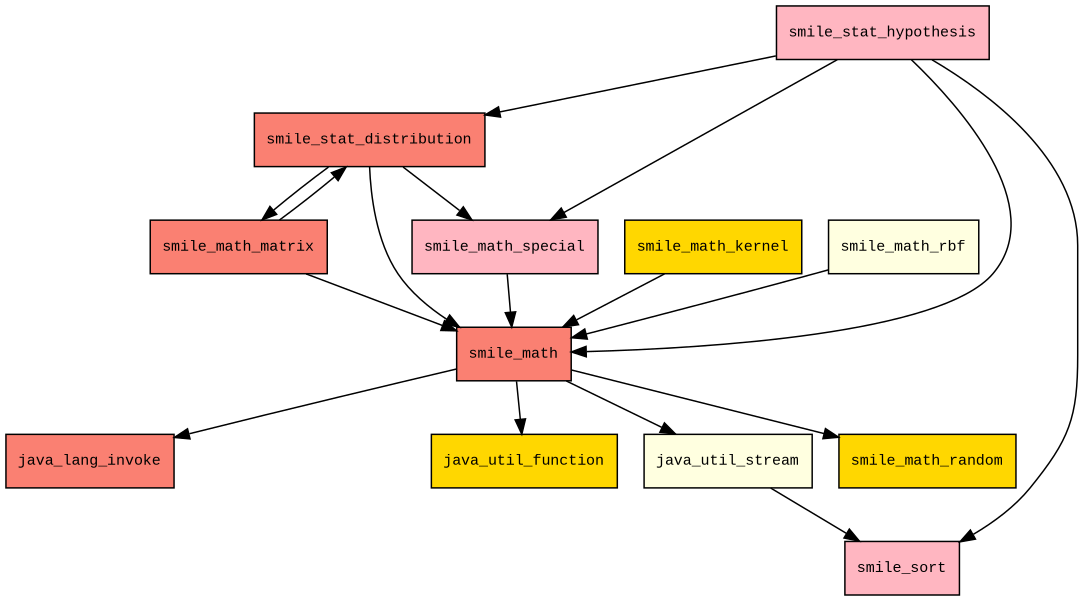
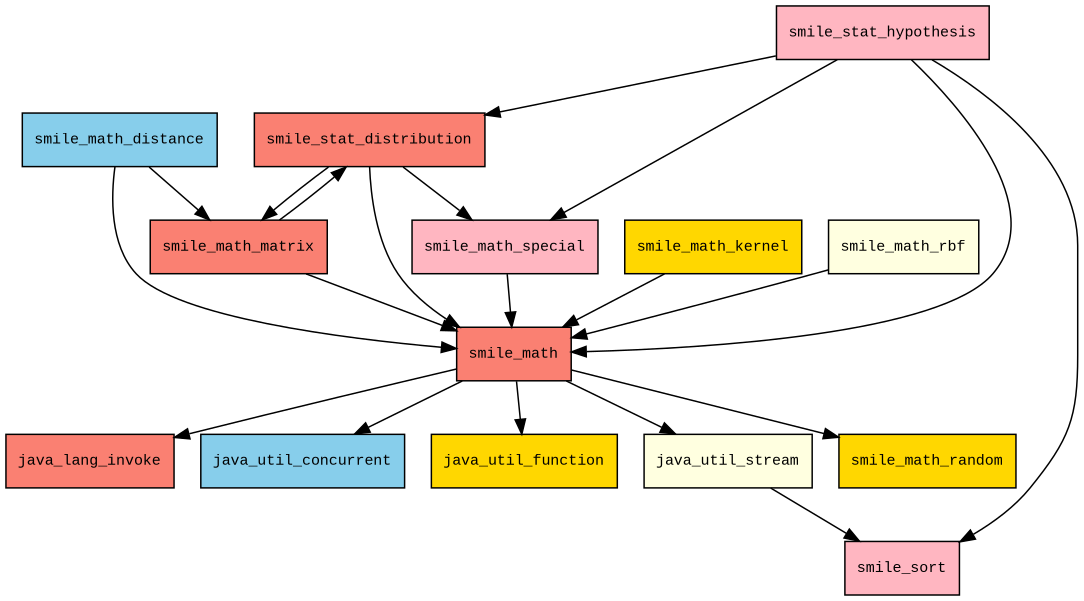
none -> (120, 140)
none -> (303, 461)
